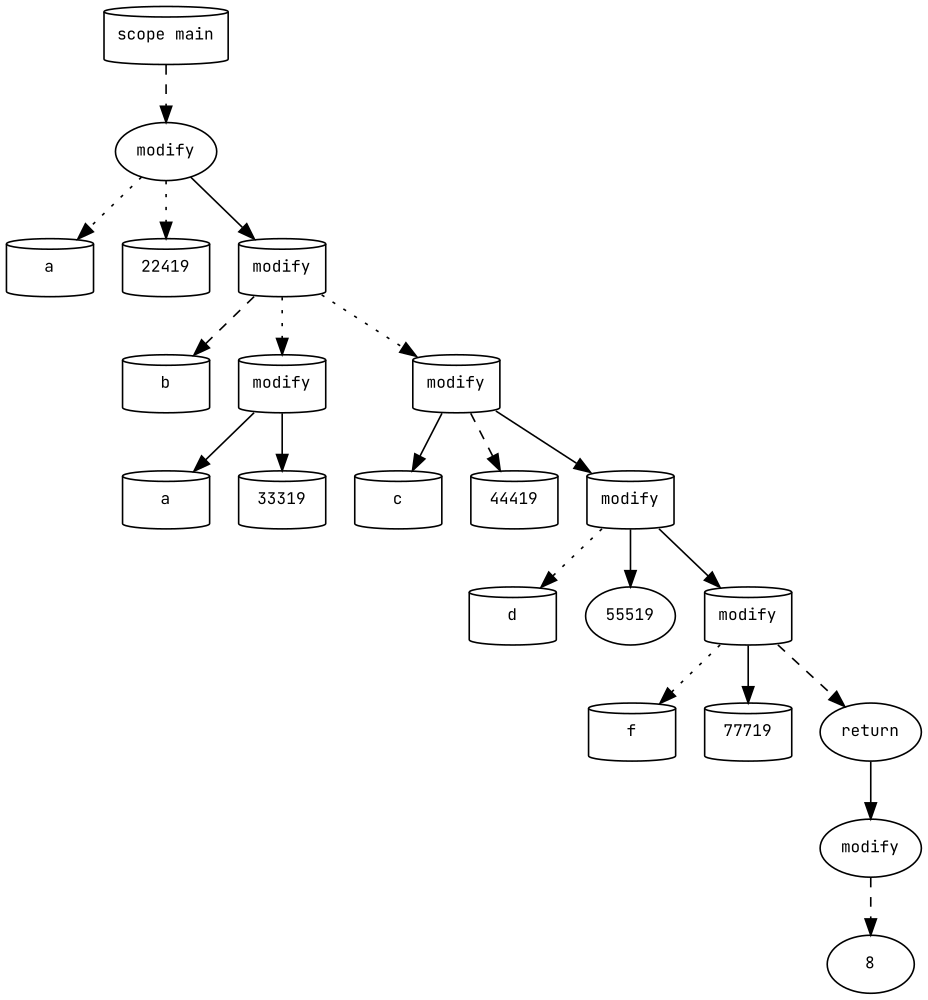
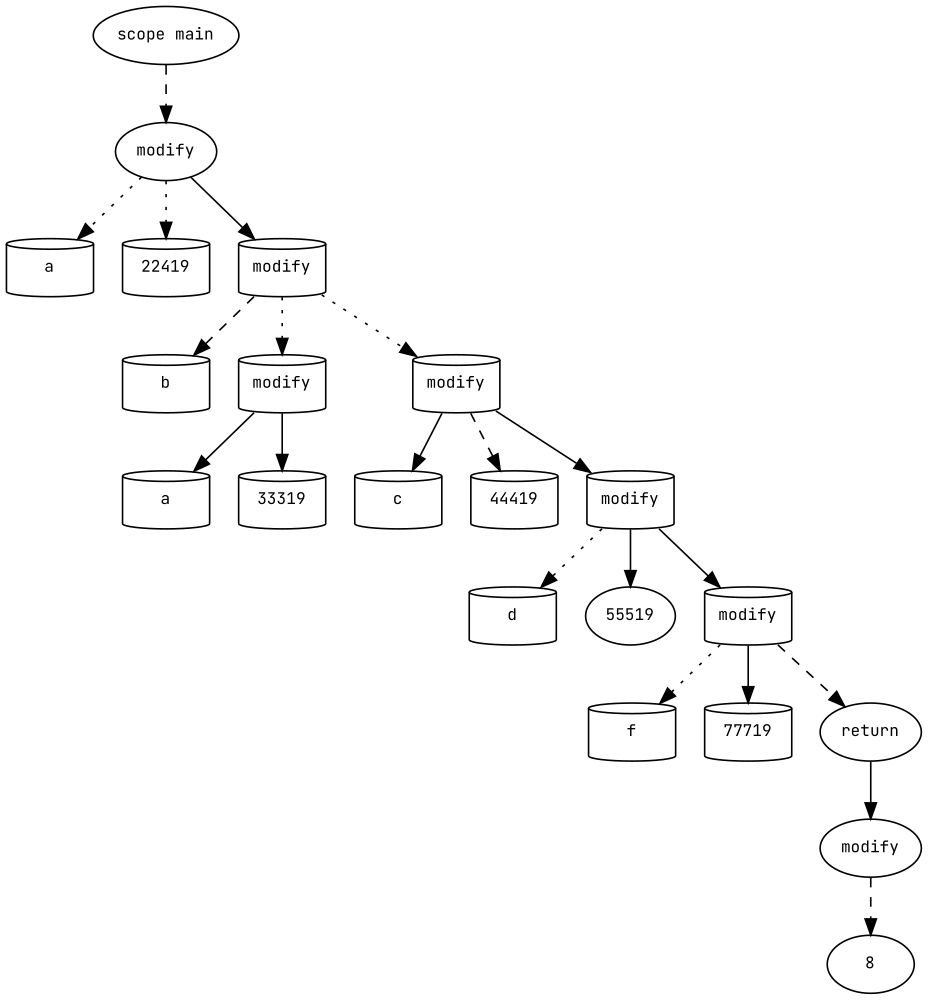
(166, 35) -> (166, 35)
